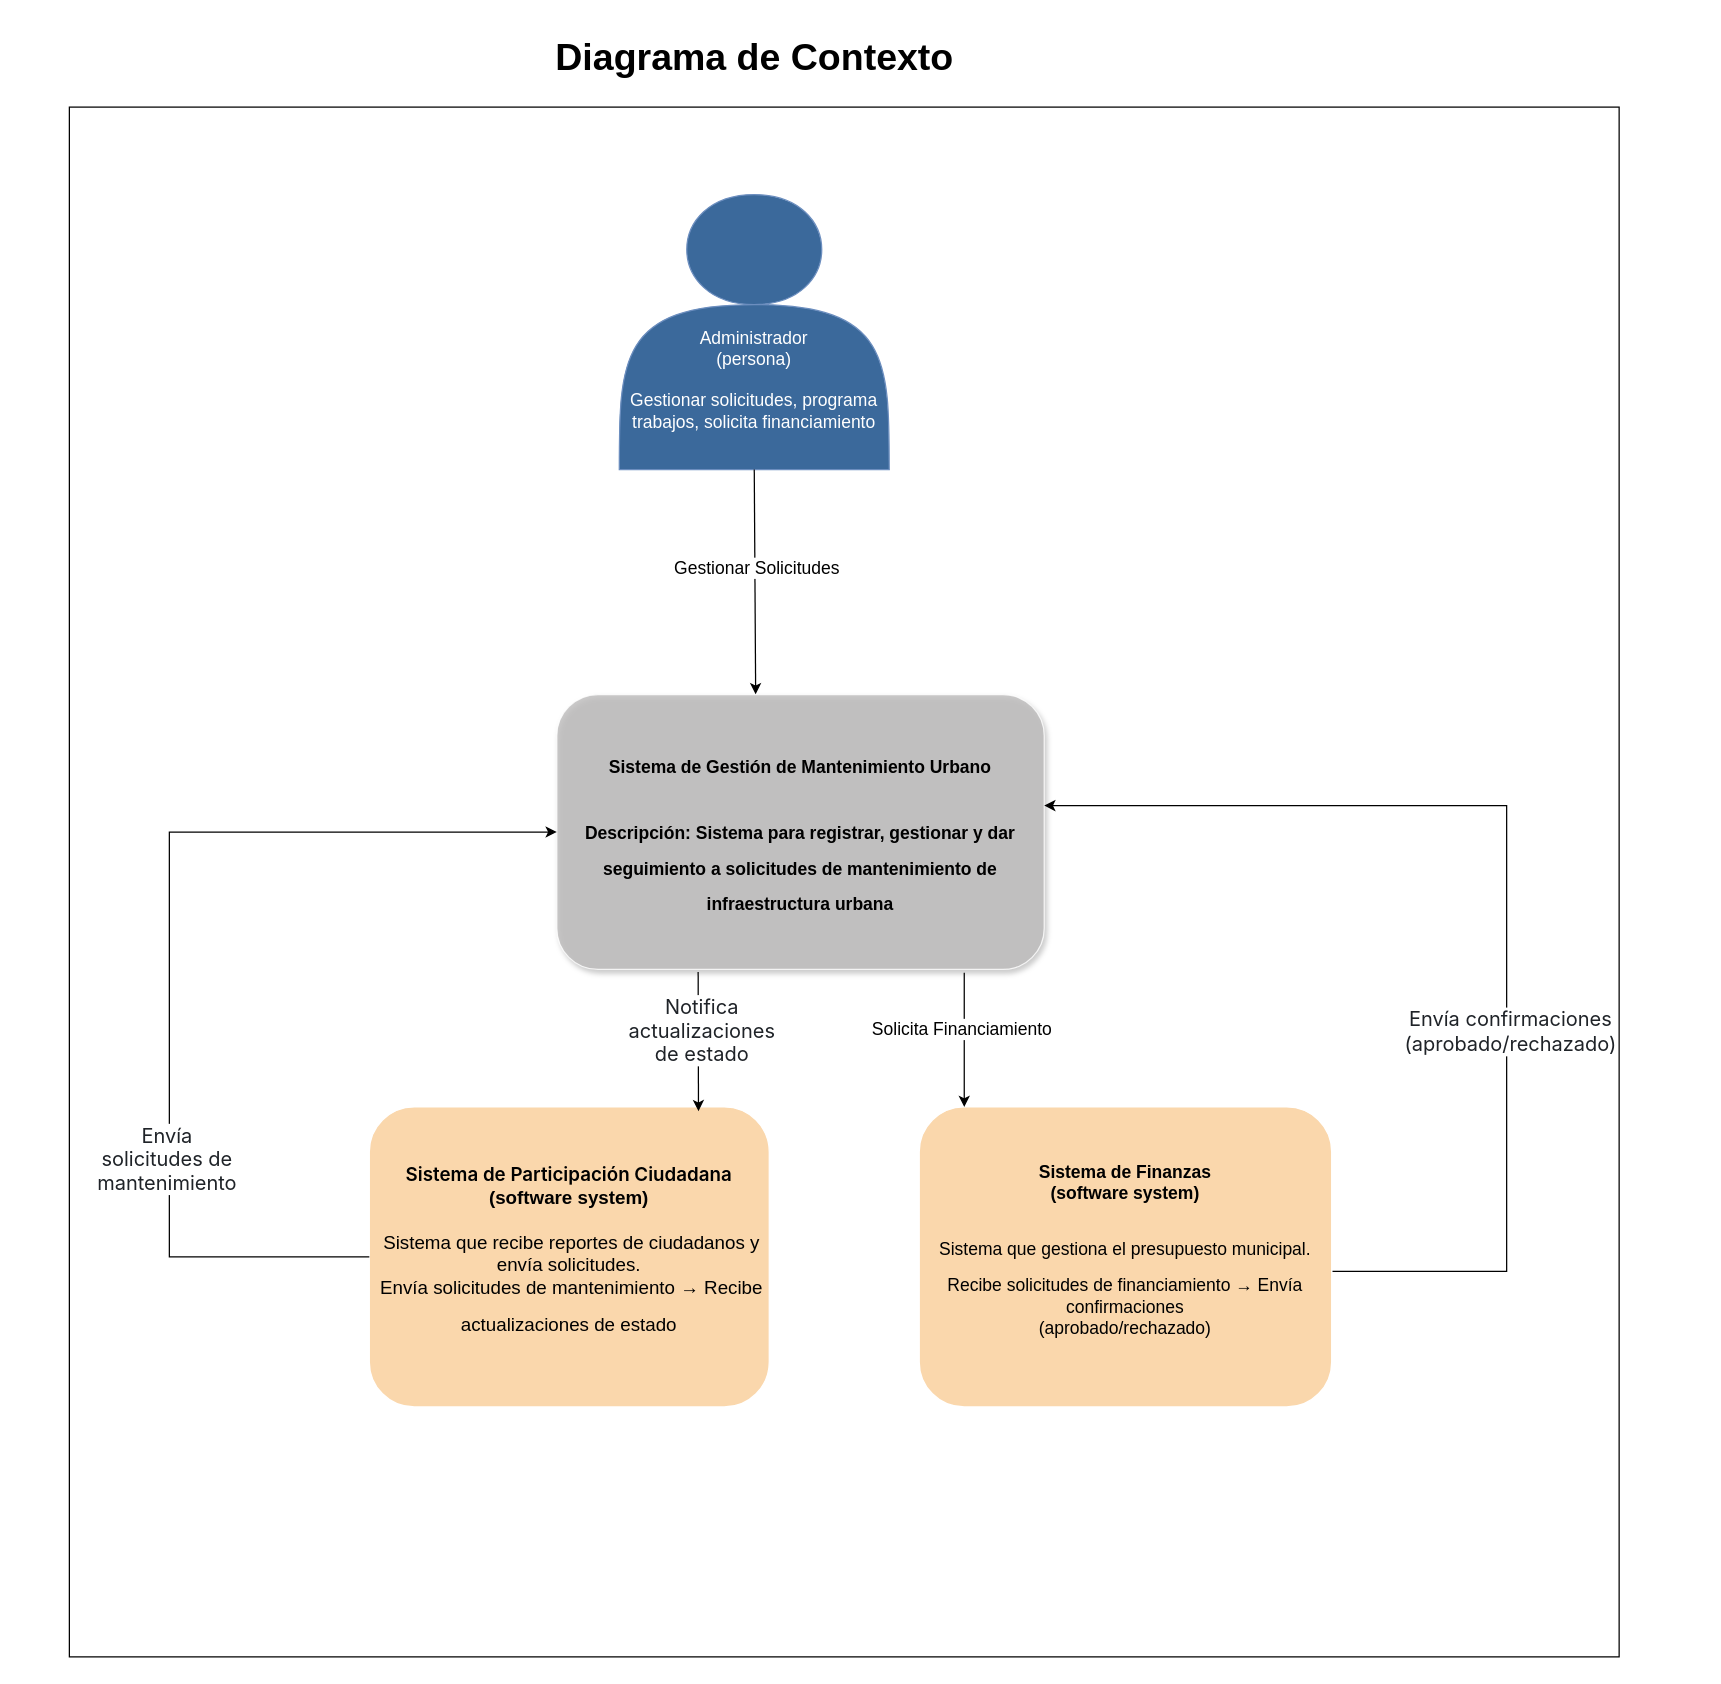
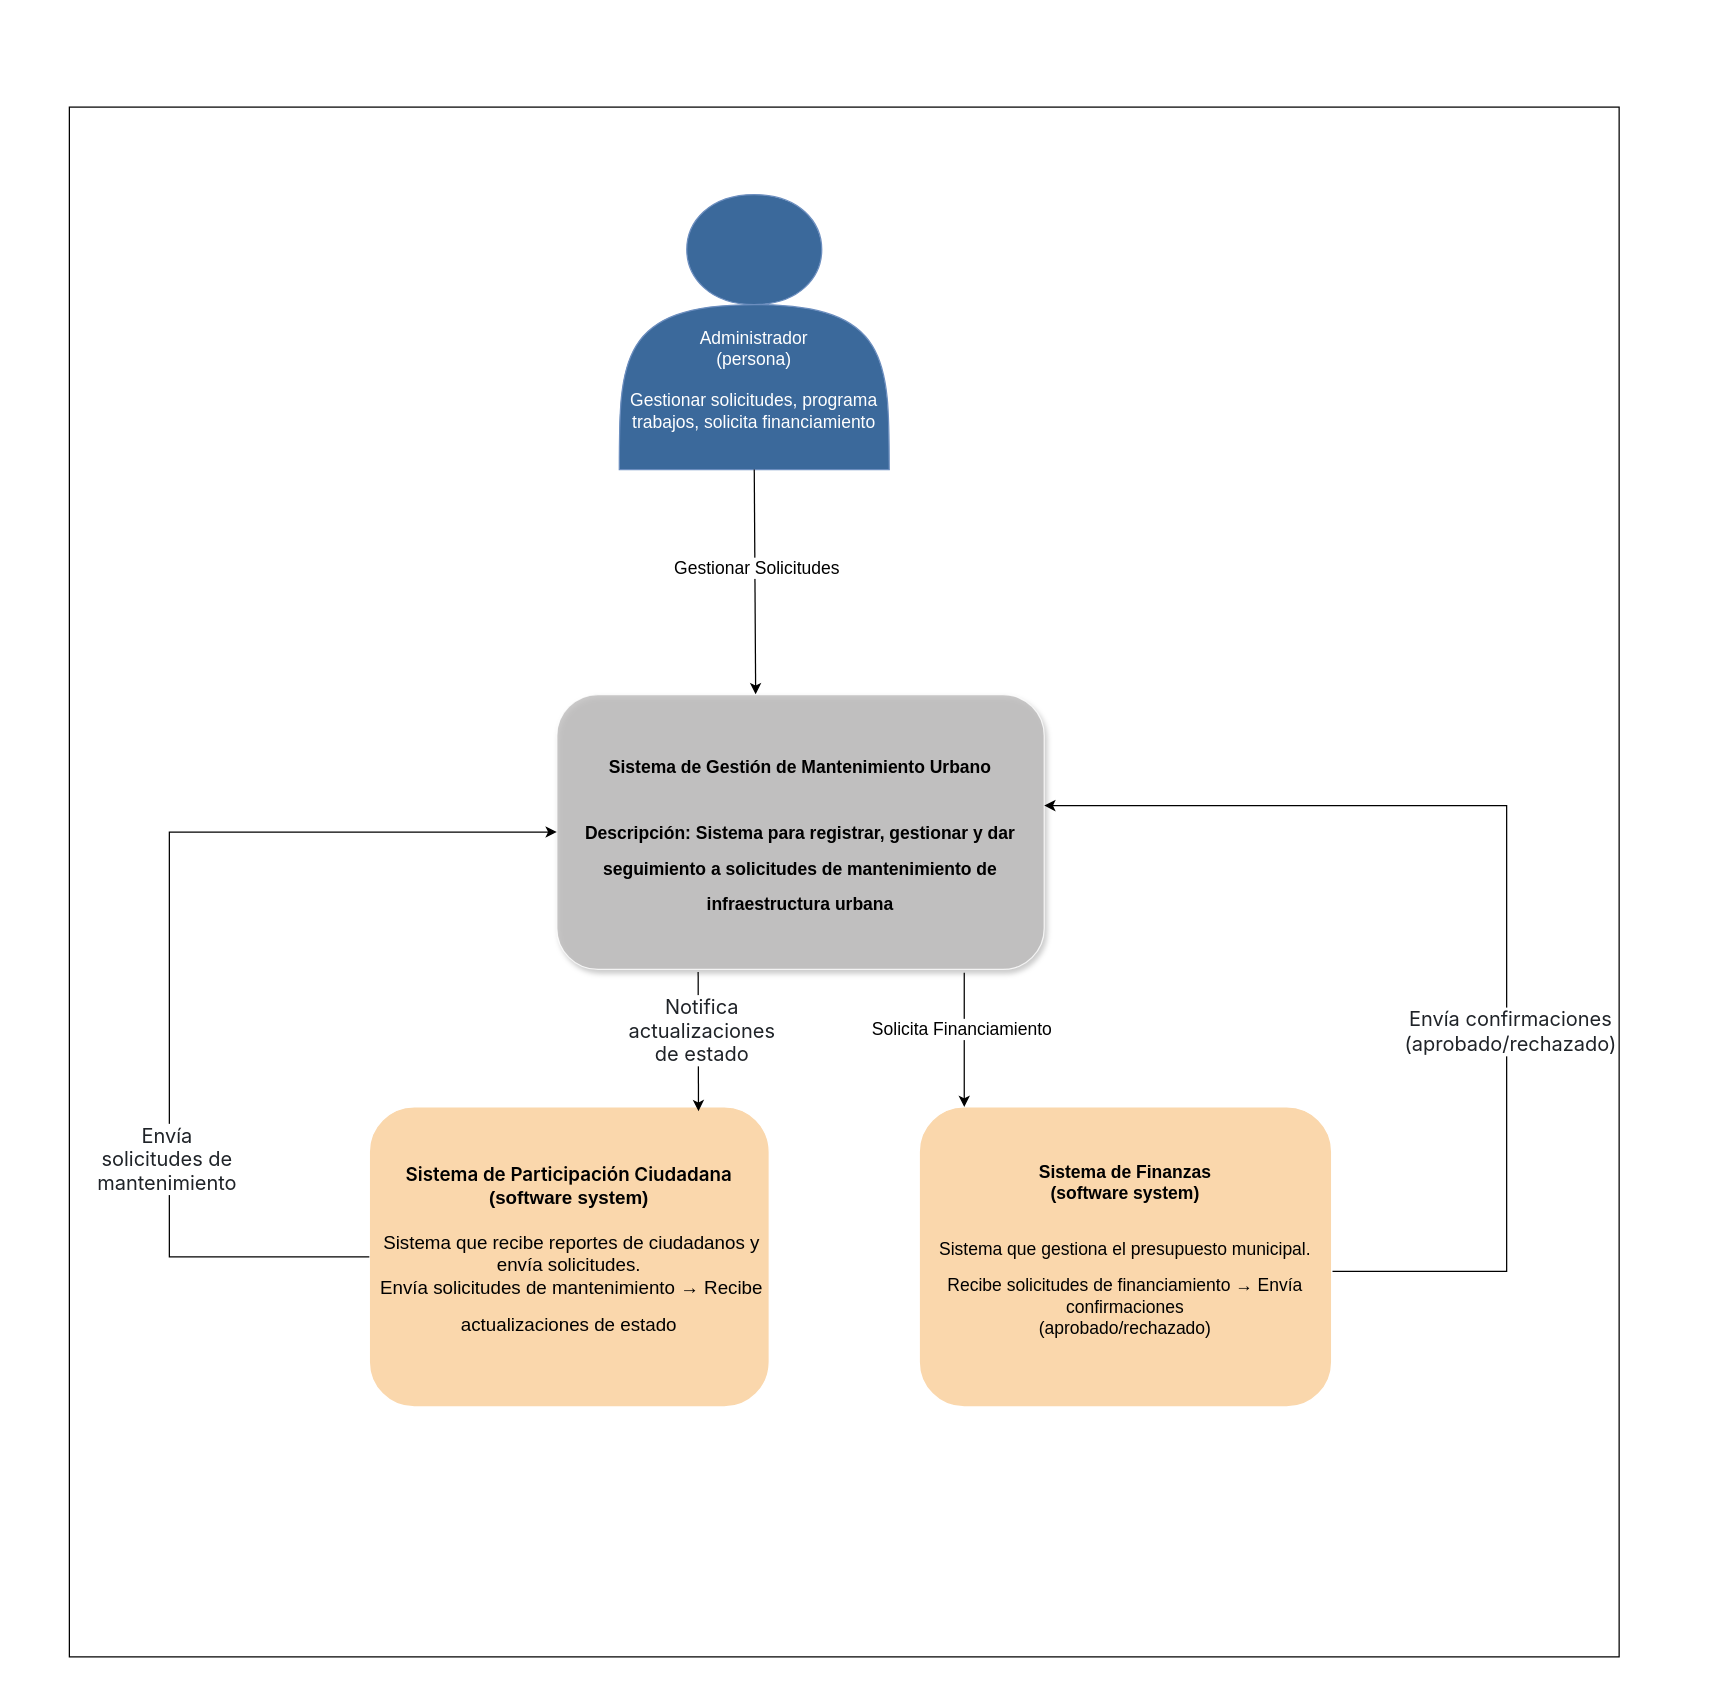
(754, 57) -> none
